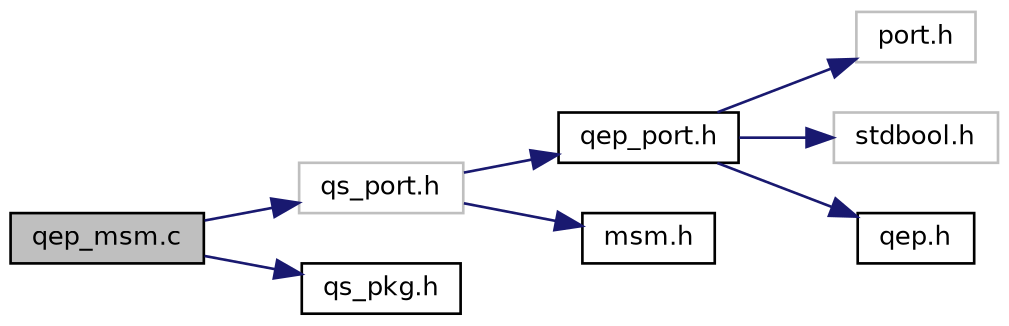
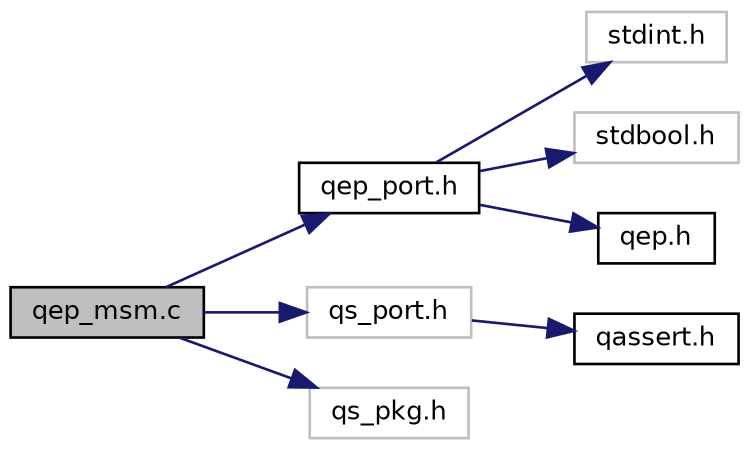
(916, 37) -> (657, 37)
(498, 166) -> (235, 256)
(649, 238) -> (657, 339)
(381, 289) -> (389, 413)
